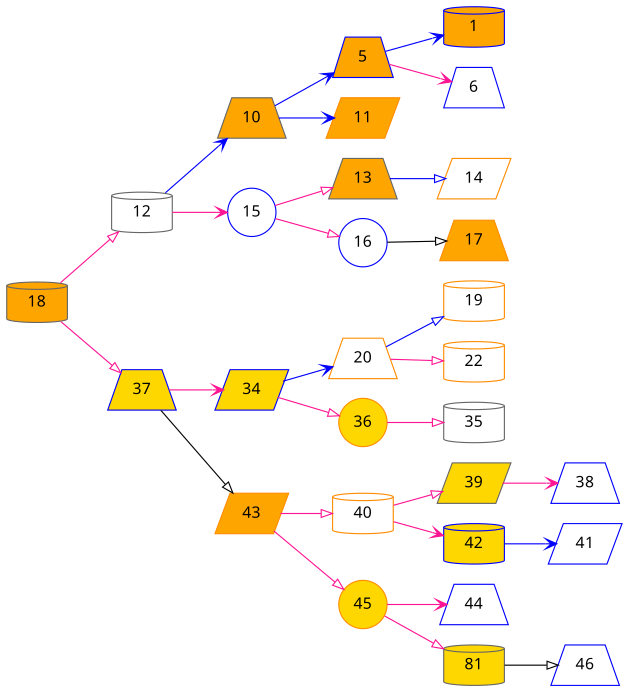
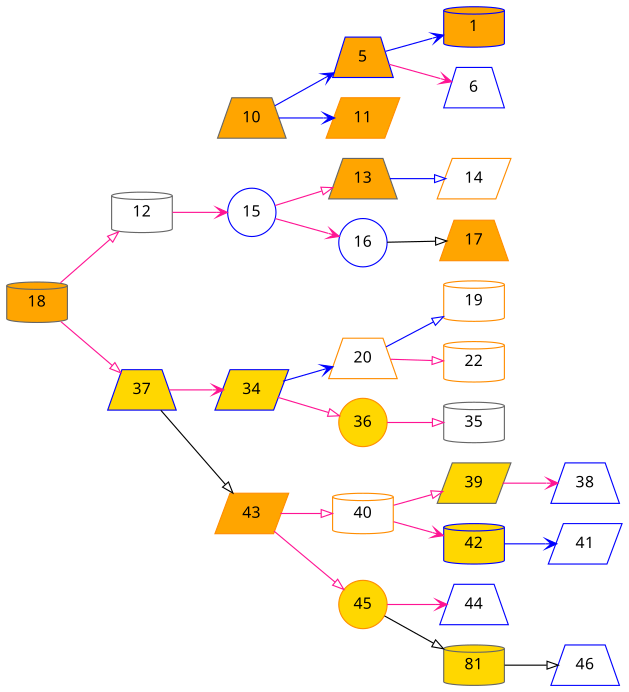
(192, 169) -> none
(302, 226) -> (302, 226)
(409, 630) -> (409, 630)
